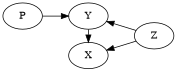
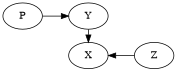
(125, 27) -> none
